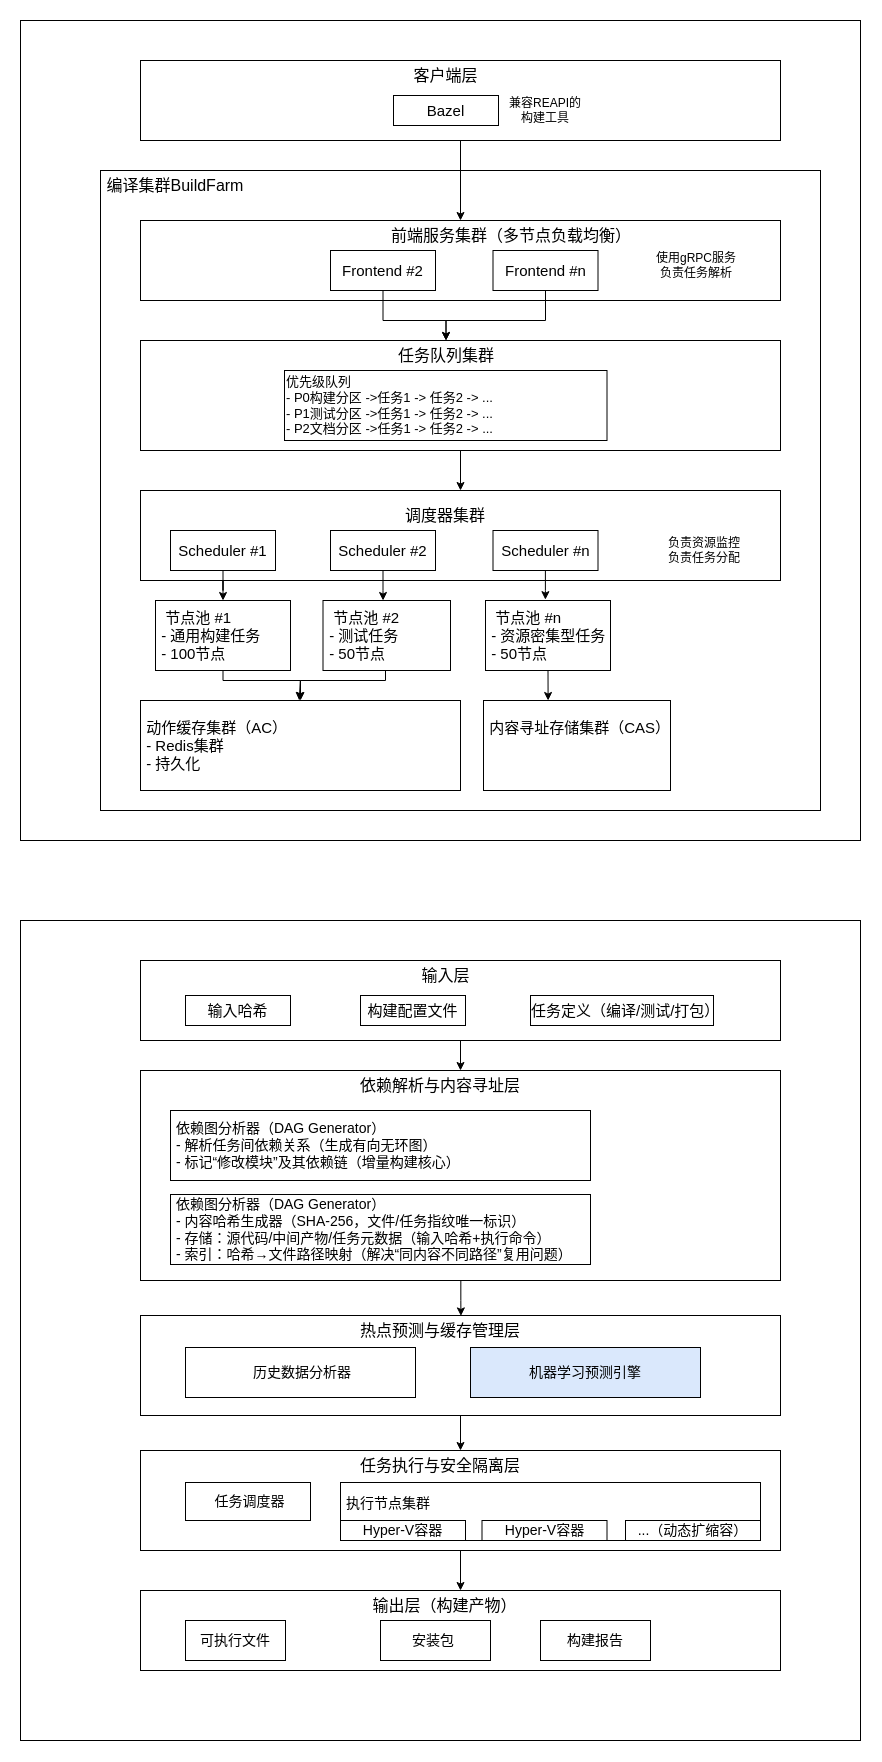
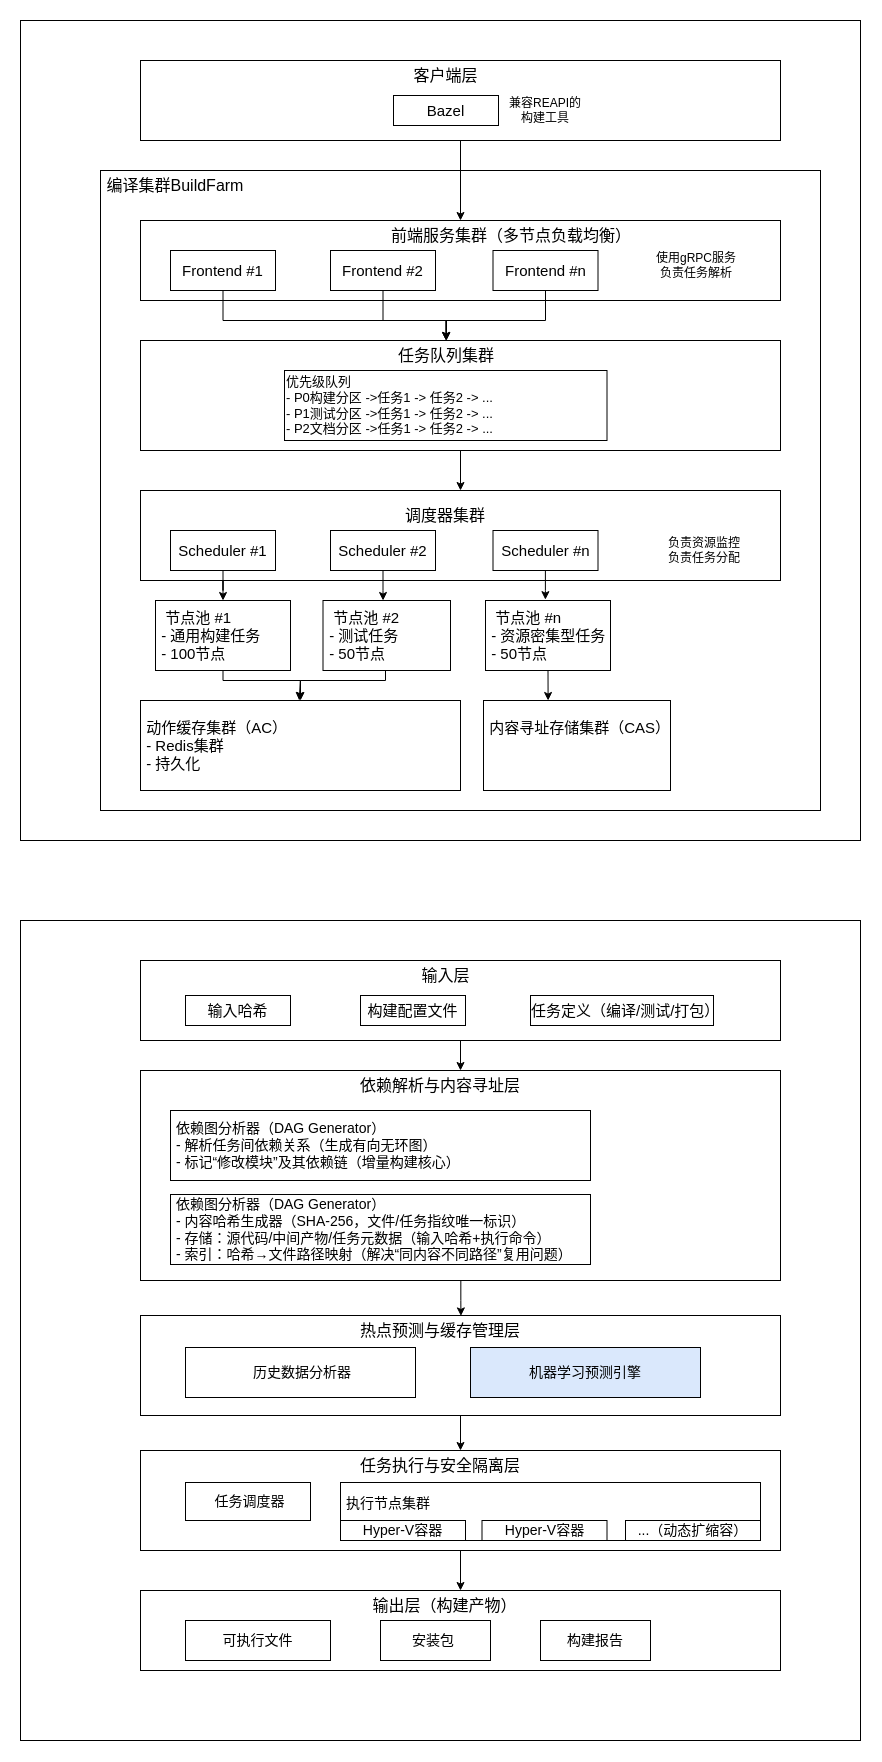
none -> (223, 271)
none -> (287, 321)
(236, 1641) -> (258, 1641)
